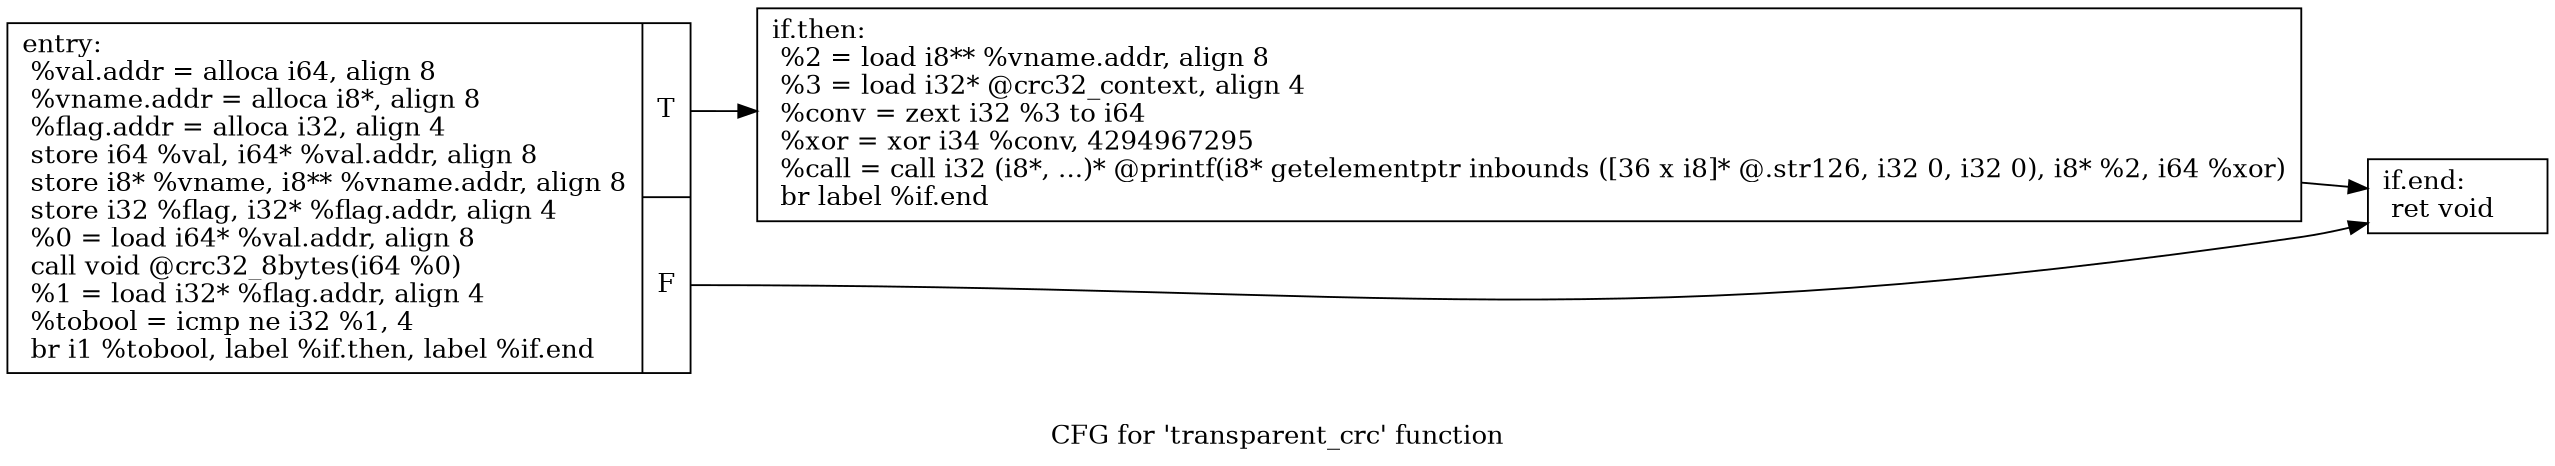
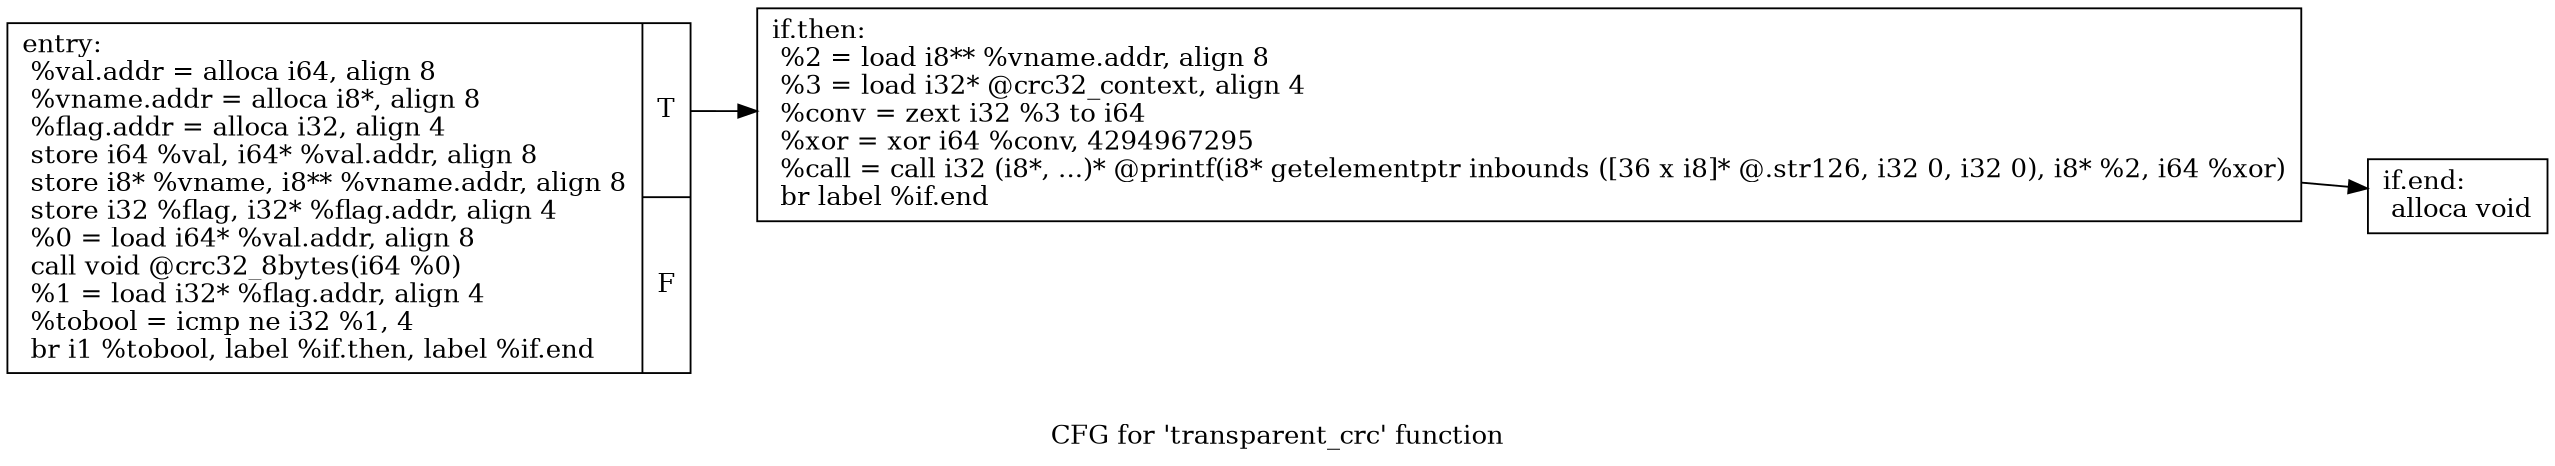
(1014, 142) -> (1014, 142)
(2439, 209) -> (2458, 209)
(1522, 299) -> none
